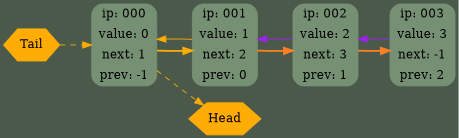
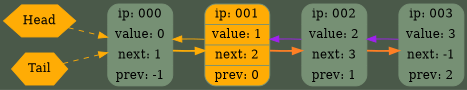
(225, 45) -> (237, 45)
(176, 86) -> (84, 31)
